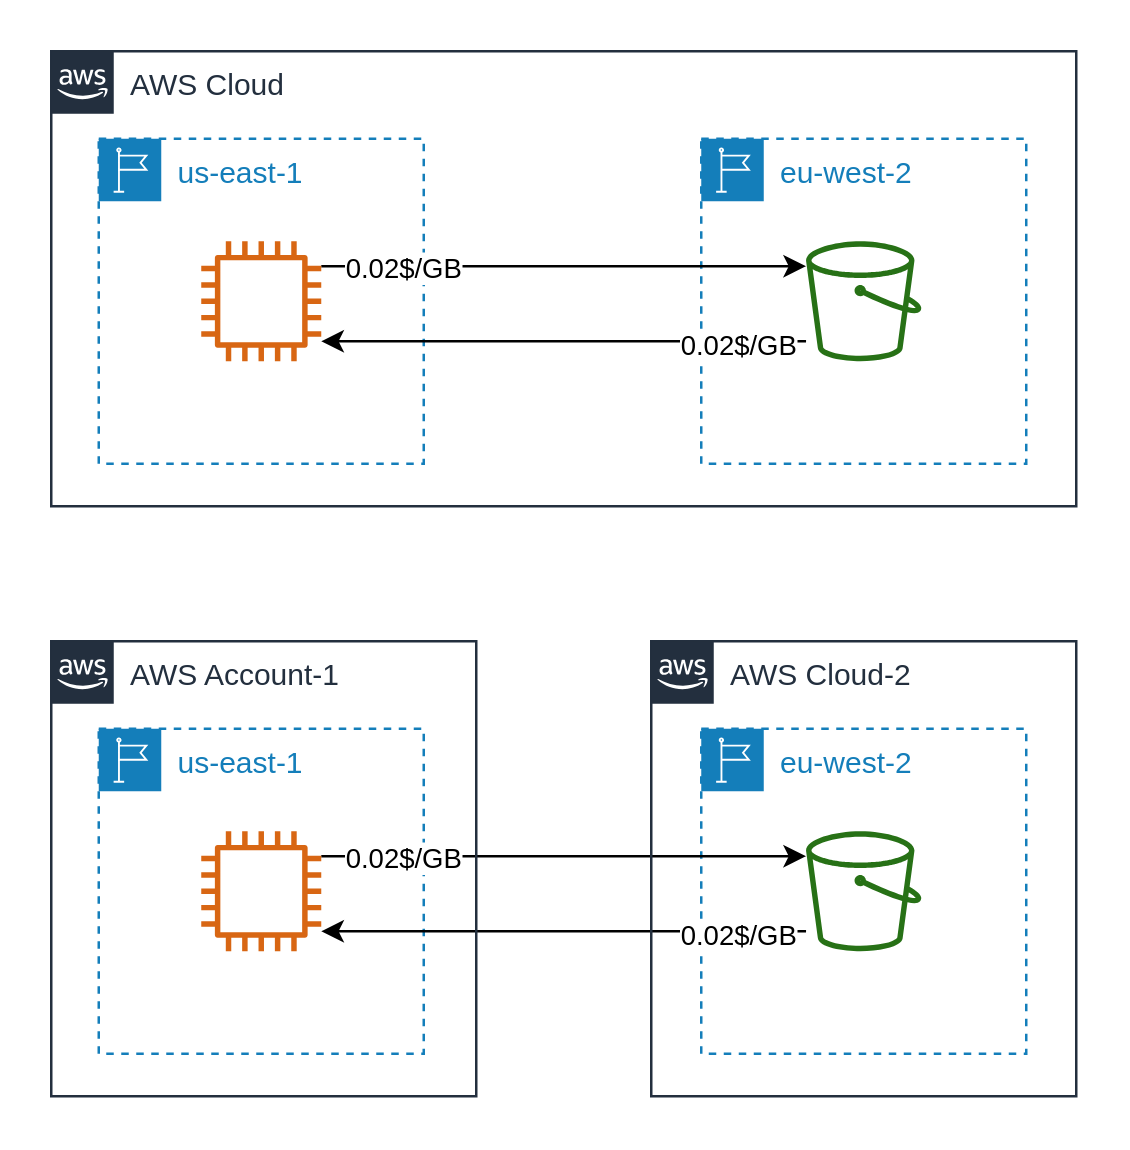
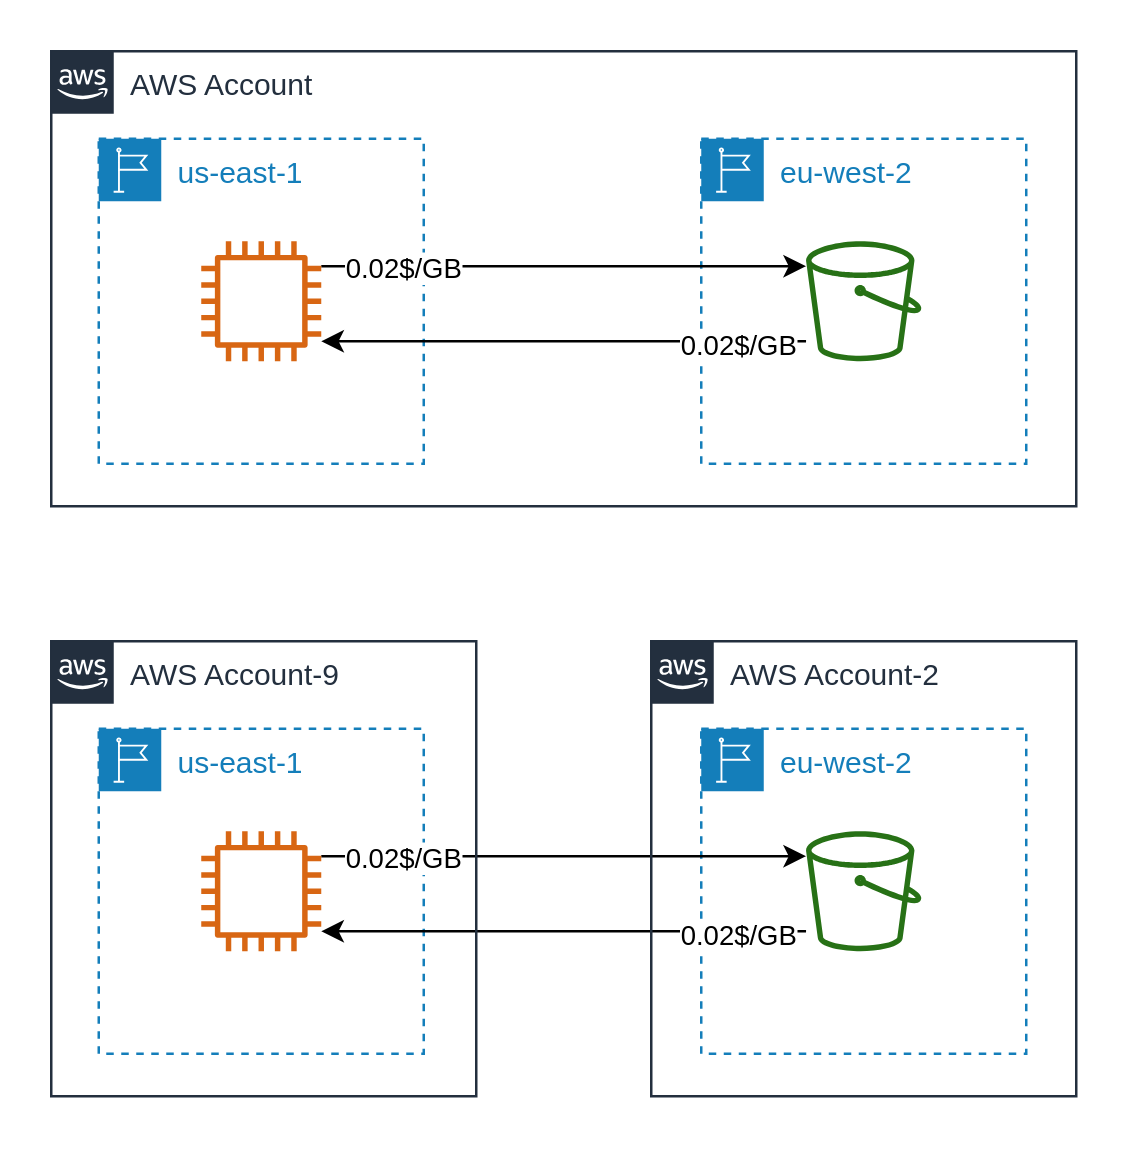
(199, 87) -> (220, 87)
(237, 677) -> (237, 677)
(816, 677) -> (837, 677)
